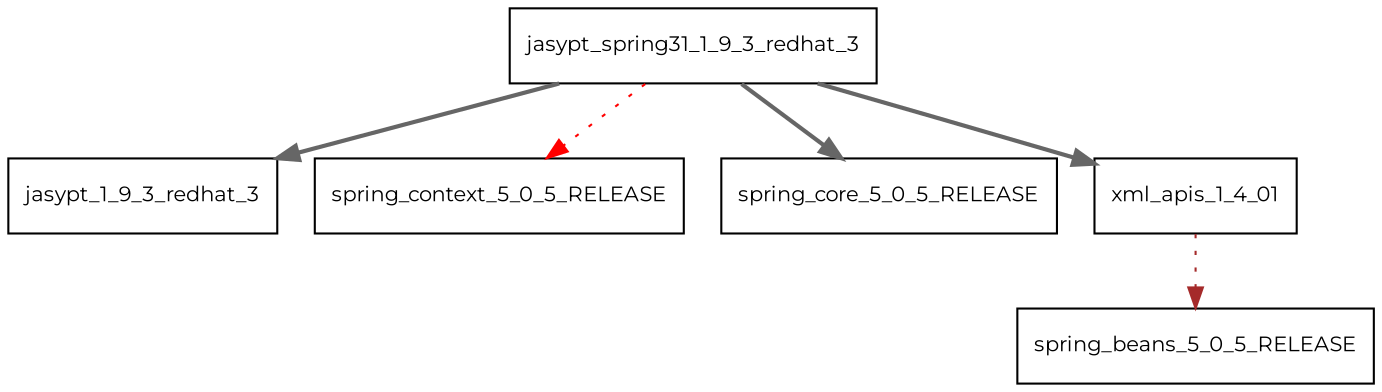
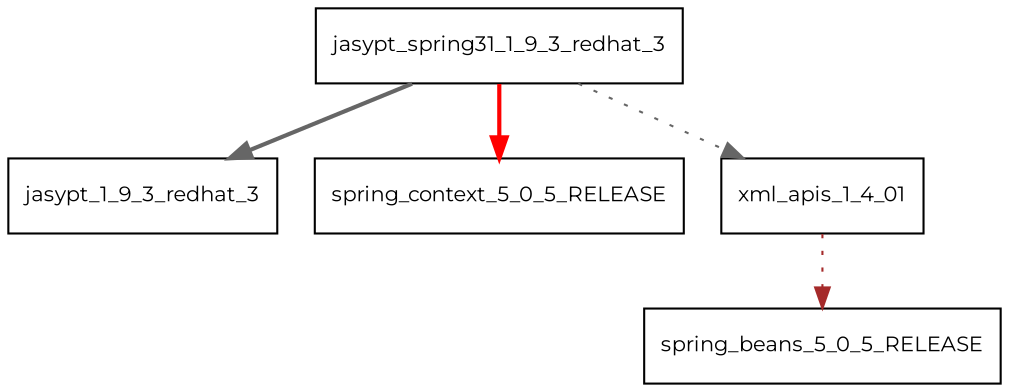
(604, 115) -> (499, 111)
(946, 120) -> (651, 117)
(889, 196) -> none
